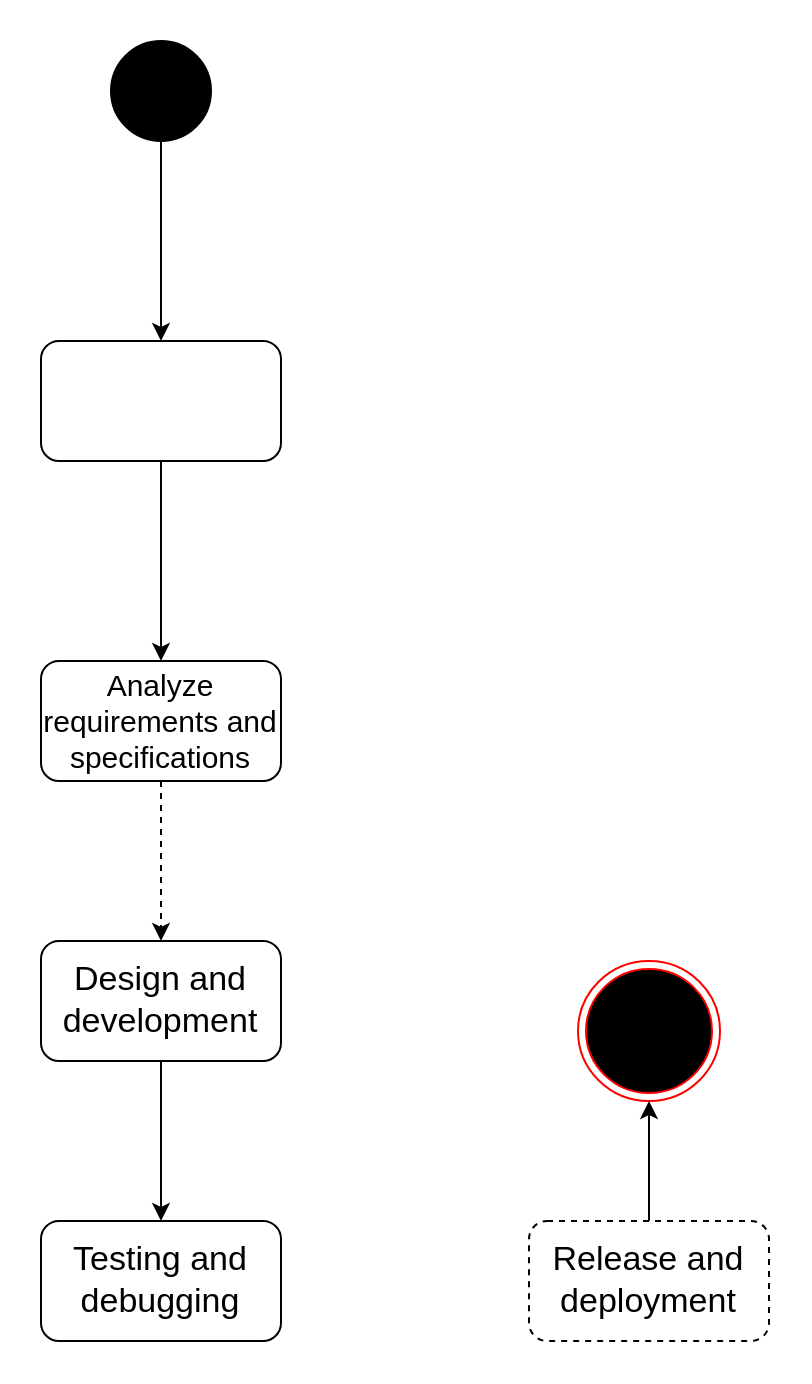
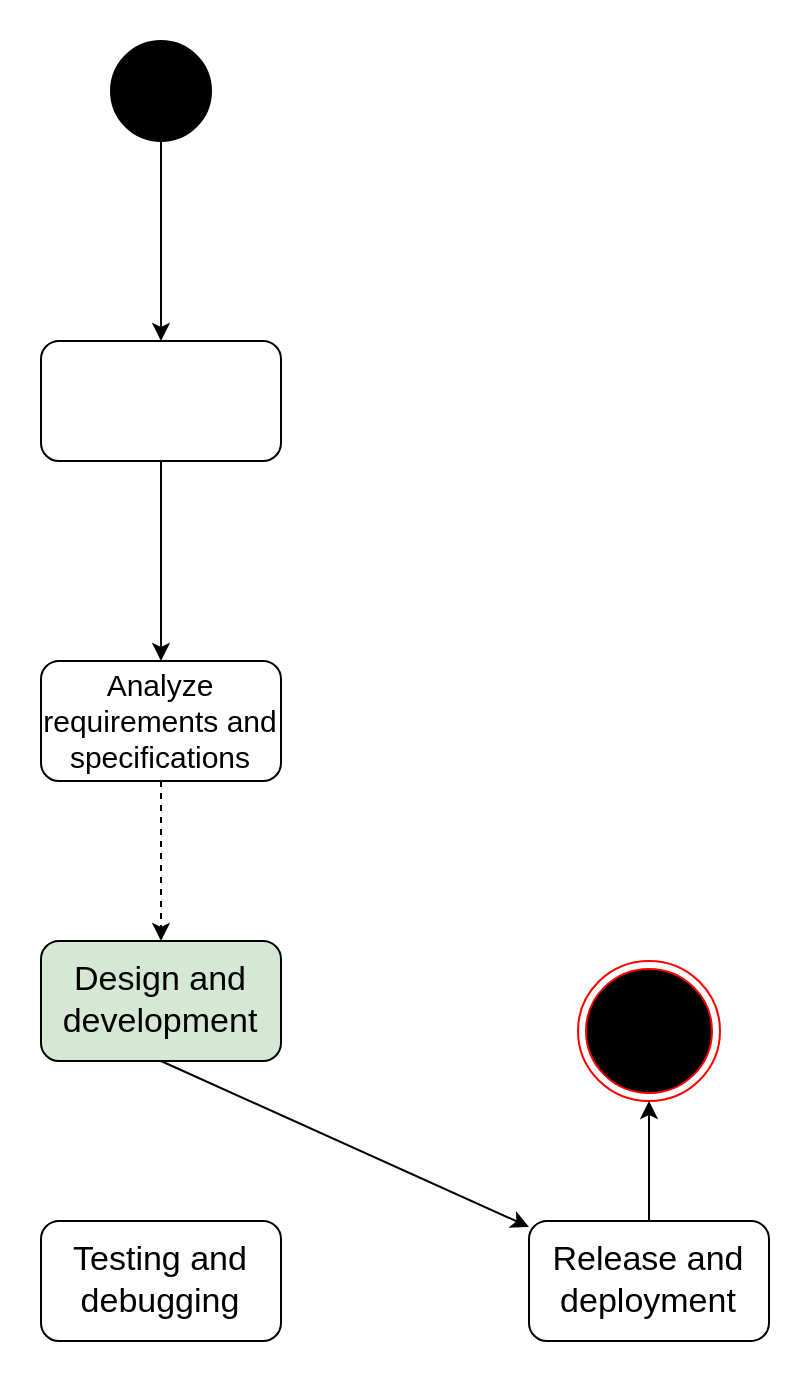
(161, 1001) -> (161, 1001)
(161, 1134) -> (339, 1141)
(649, 1281) -> (649, 1281)
